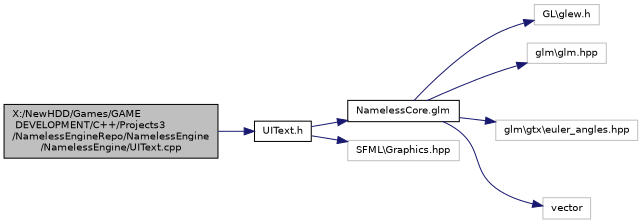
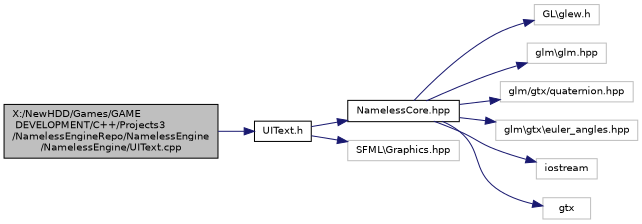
none -> (567, 92)
(404, 111) -> (404, 111)
none -> (567, 169)
(567, 208) -> (567, 208)
